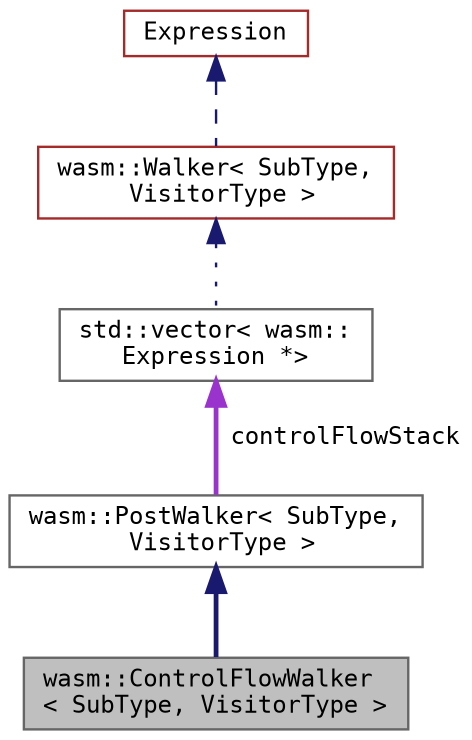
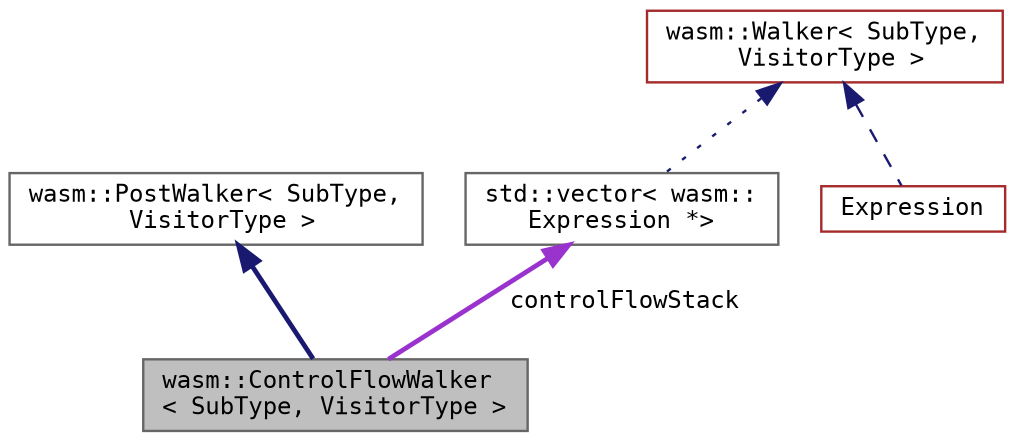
(216, 113) -> (879, 145)
(216, 450) -> (468, 309)
